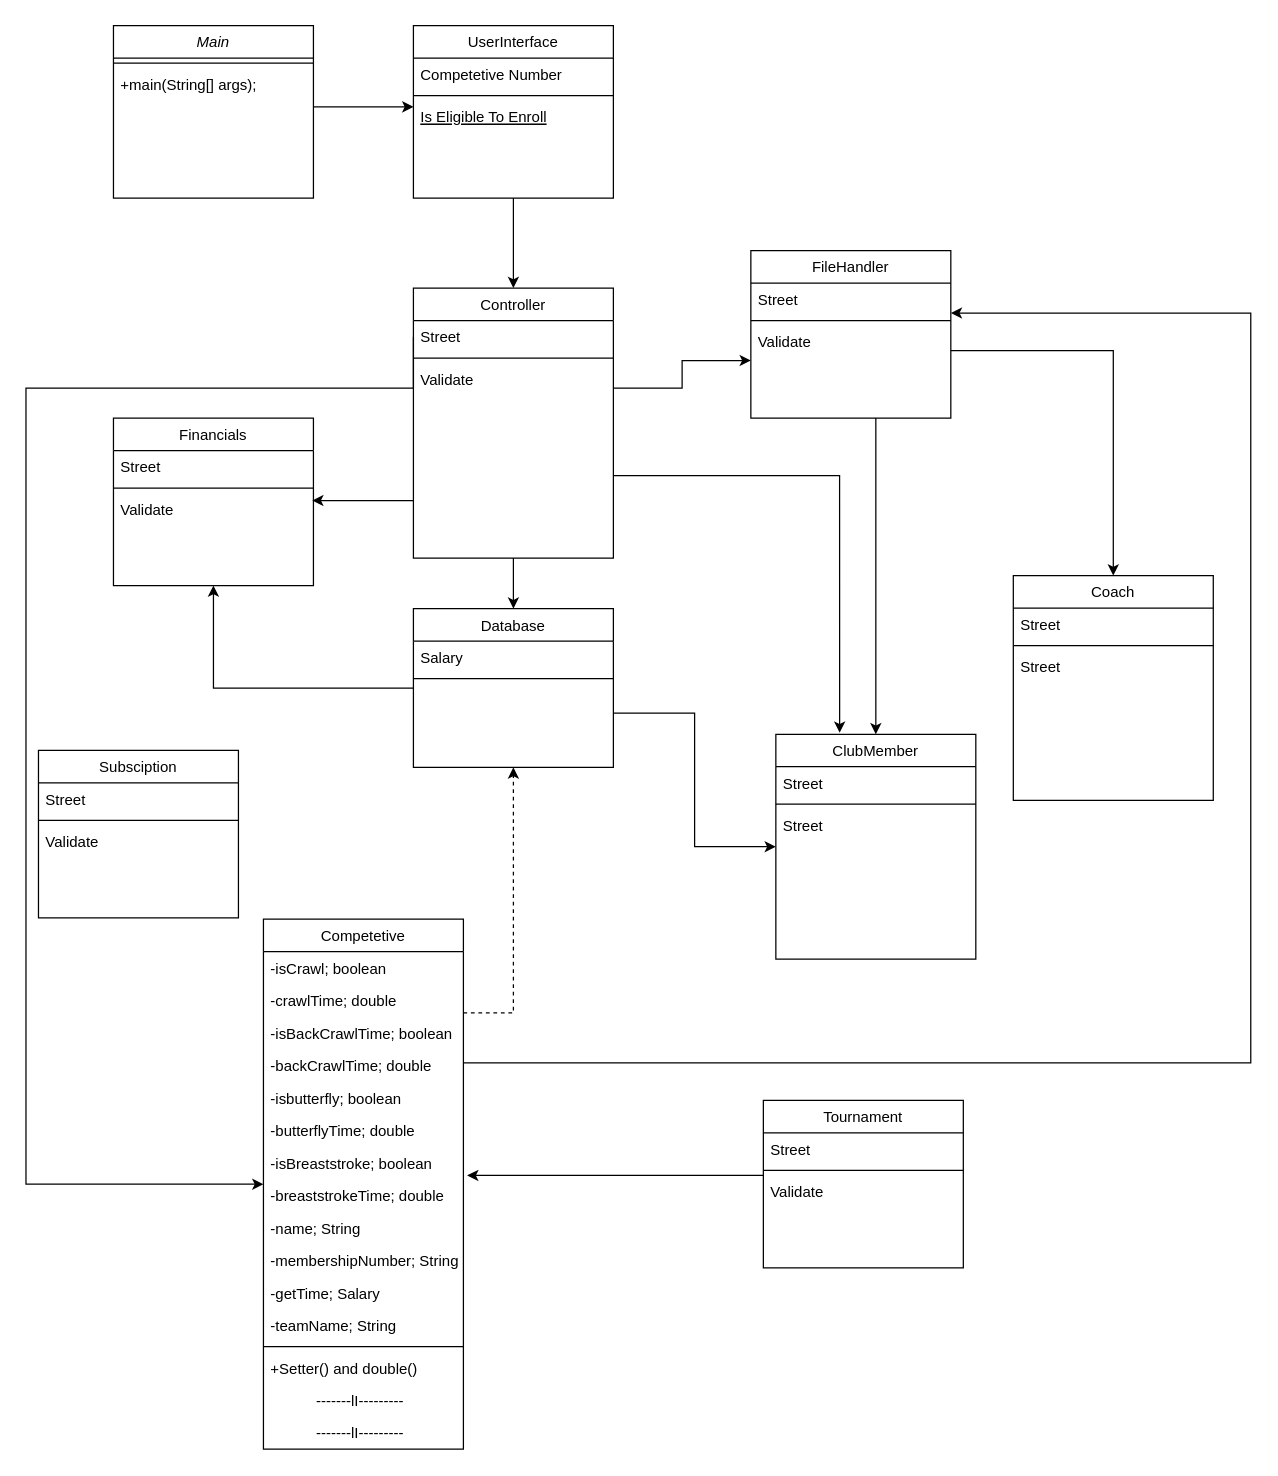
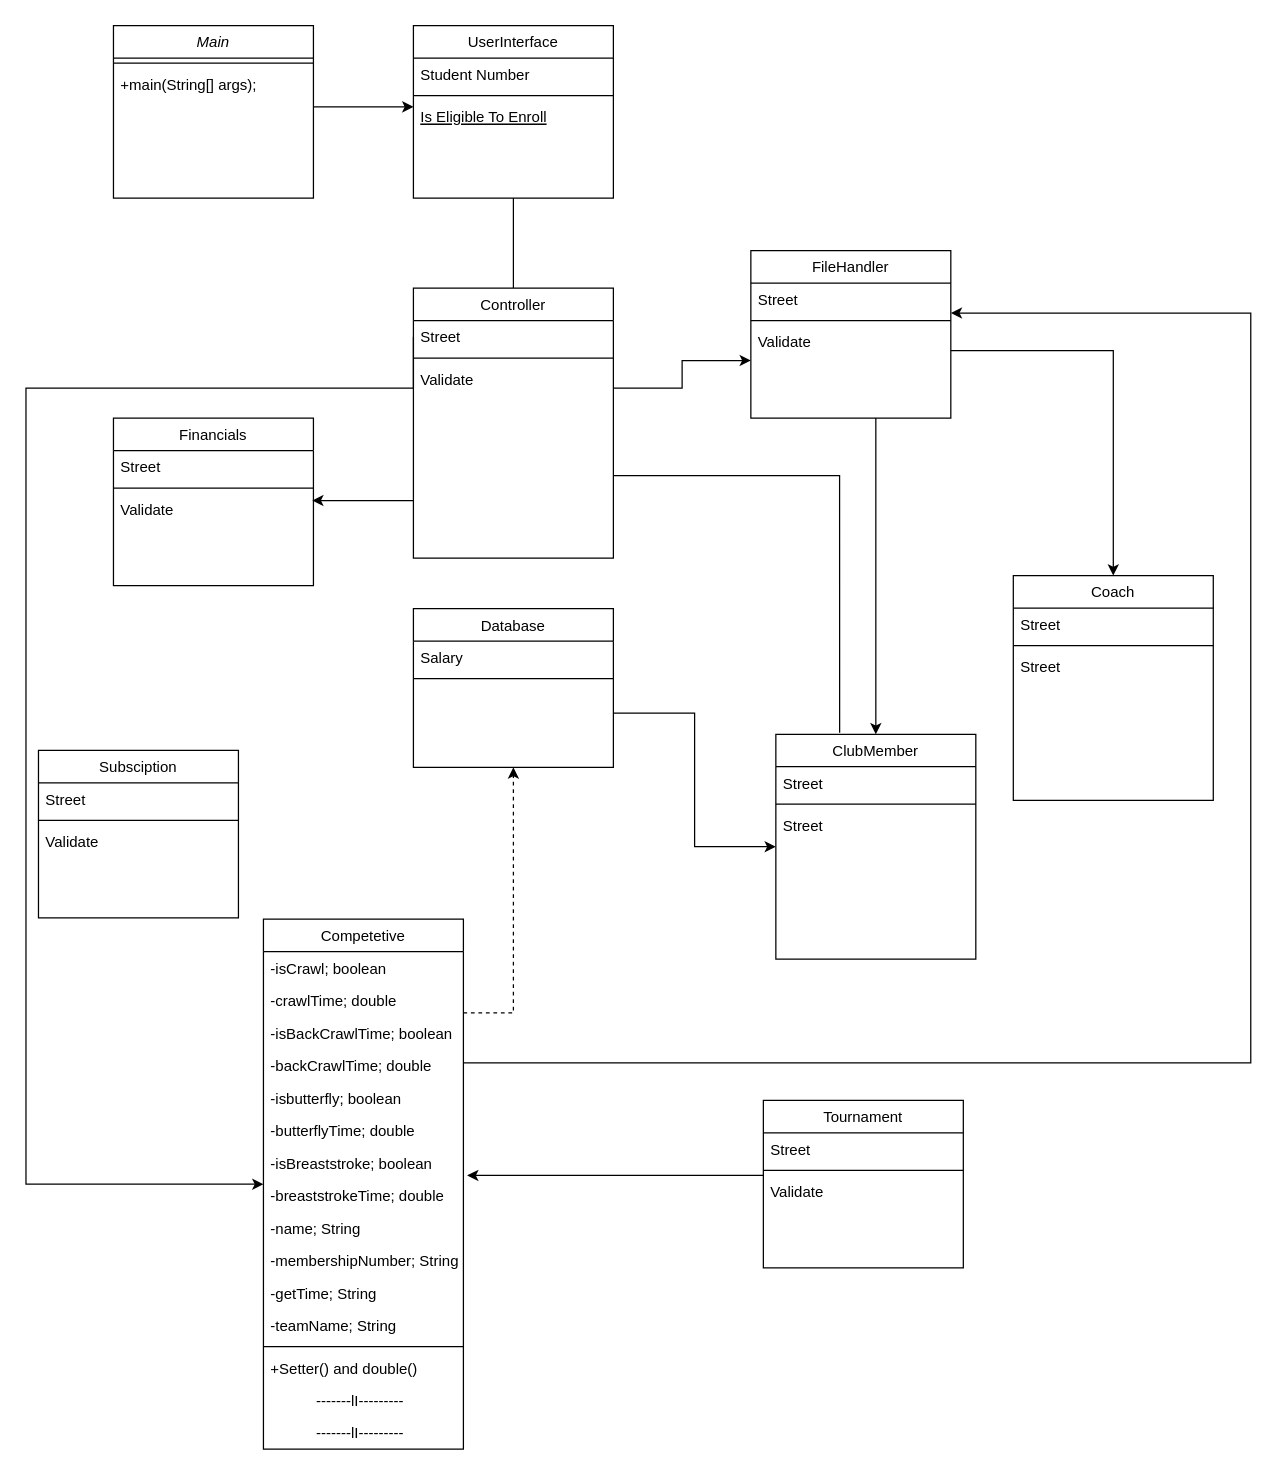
(492, 75) -> (477, 75)
(513, 278) -> (513, 281)
(513, 580) -> none
(265, 688) -> none
(839, 723) -> (839, 726)
(329, 1294) -> (329, 1294)
